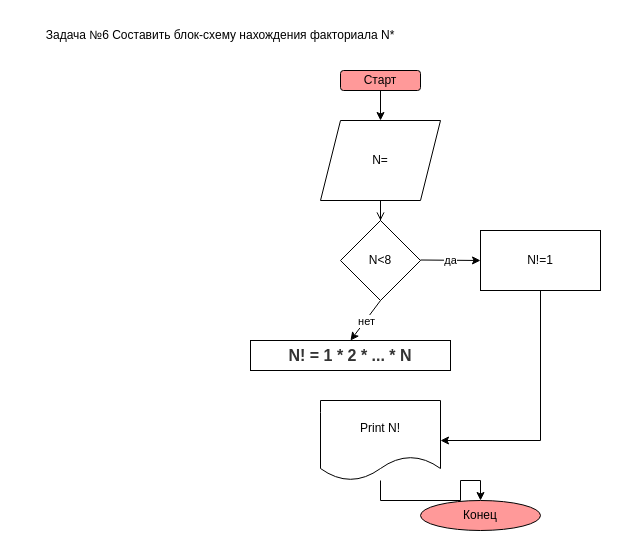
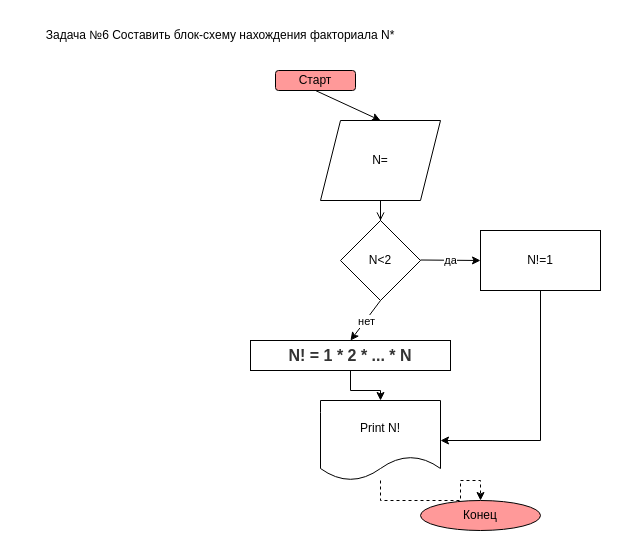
(381, 81) -> (316, 81)
(381, 261) -> (381, 261)
none -> (357, 391)
(437, 501) -> (437, 501)
